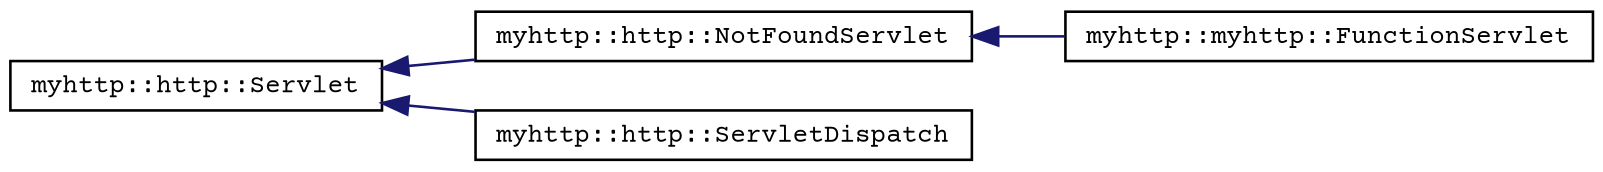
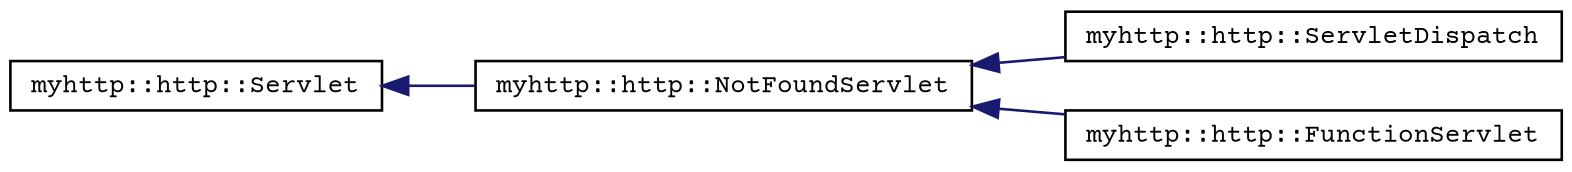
(1329, 36) -> (1314, 135)
(442, 109) -> (1032, 60)
